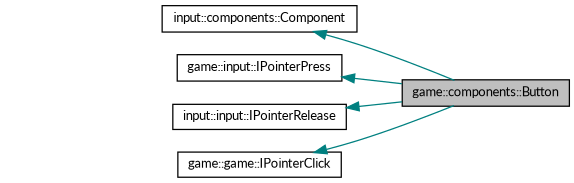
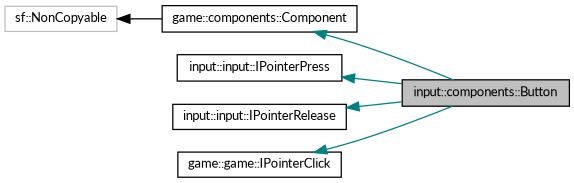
none -> (61, 19)
(260, 19) -> (260, 19)
(260, 68) -> (260, 68)
(486, 93) -> (486, 93)
